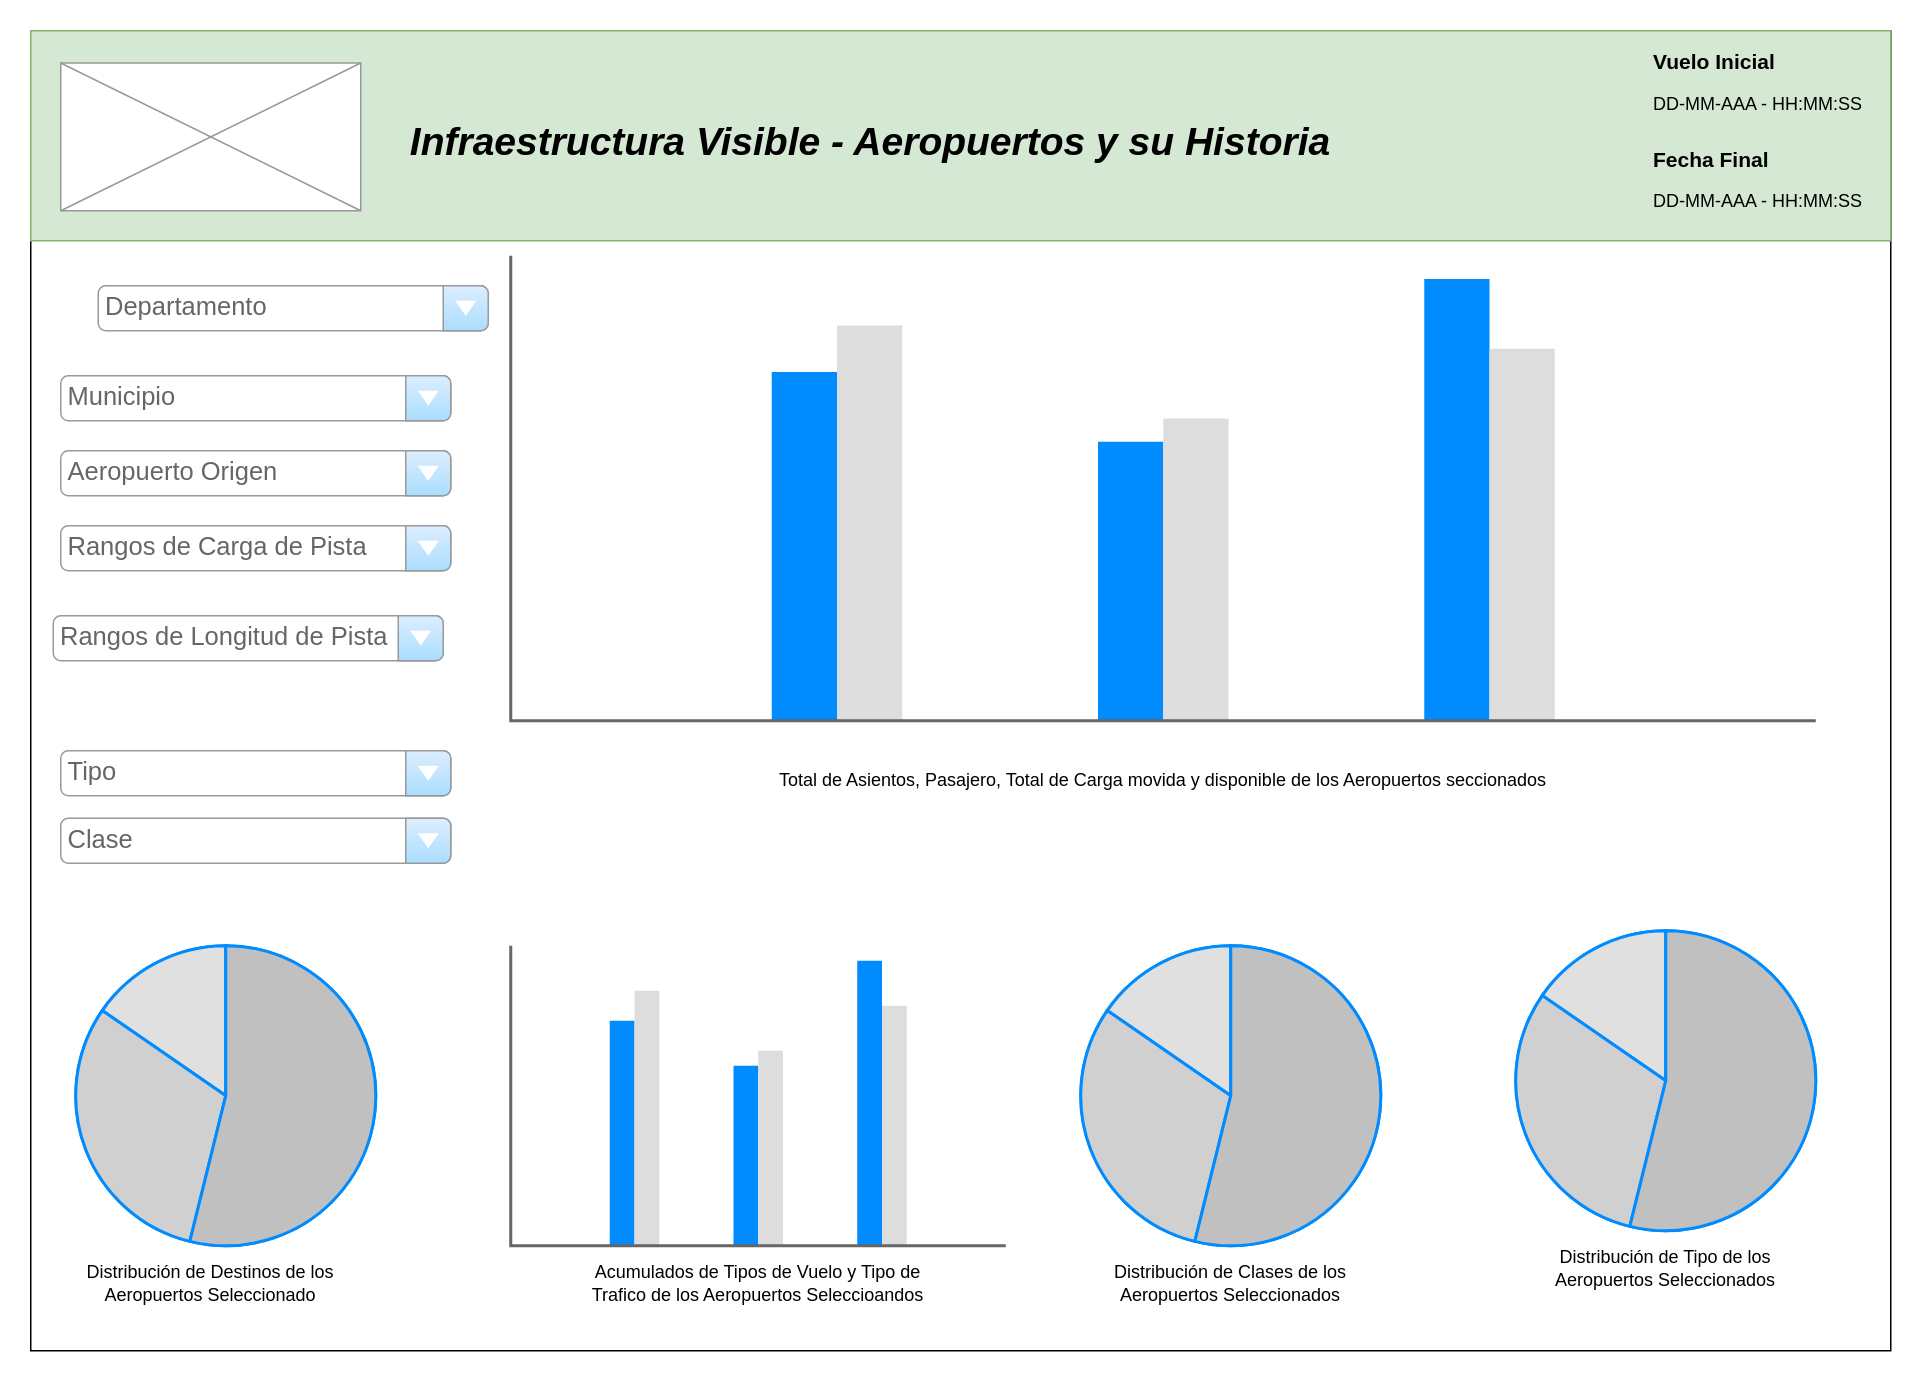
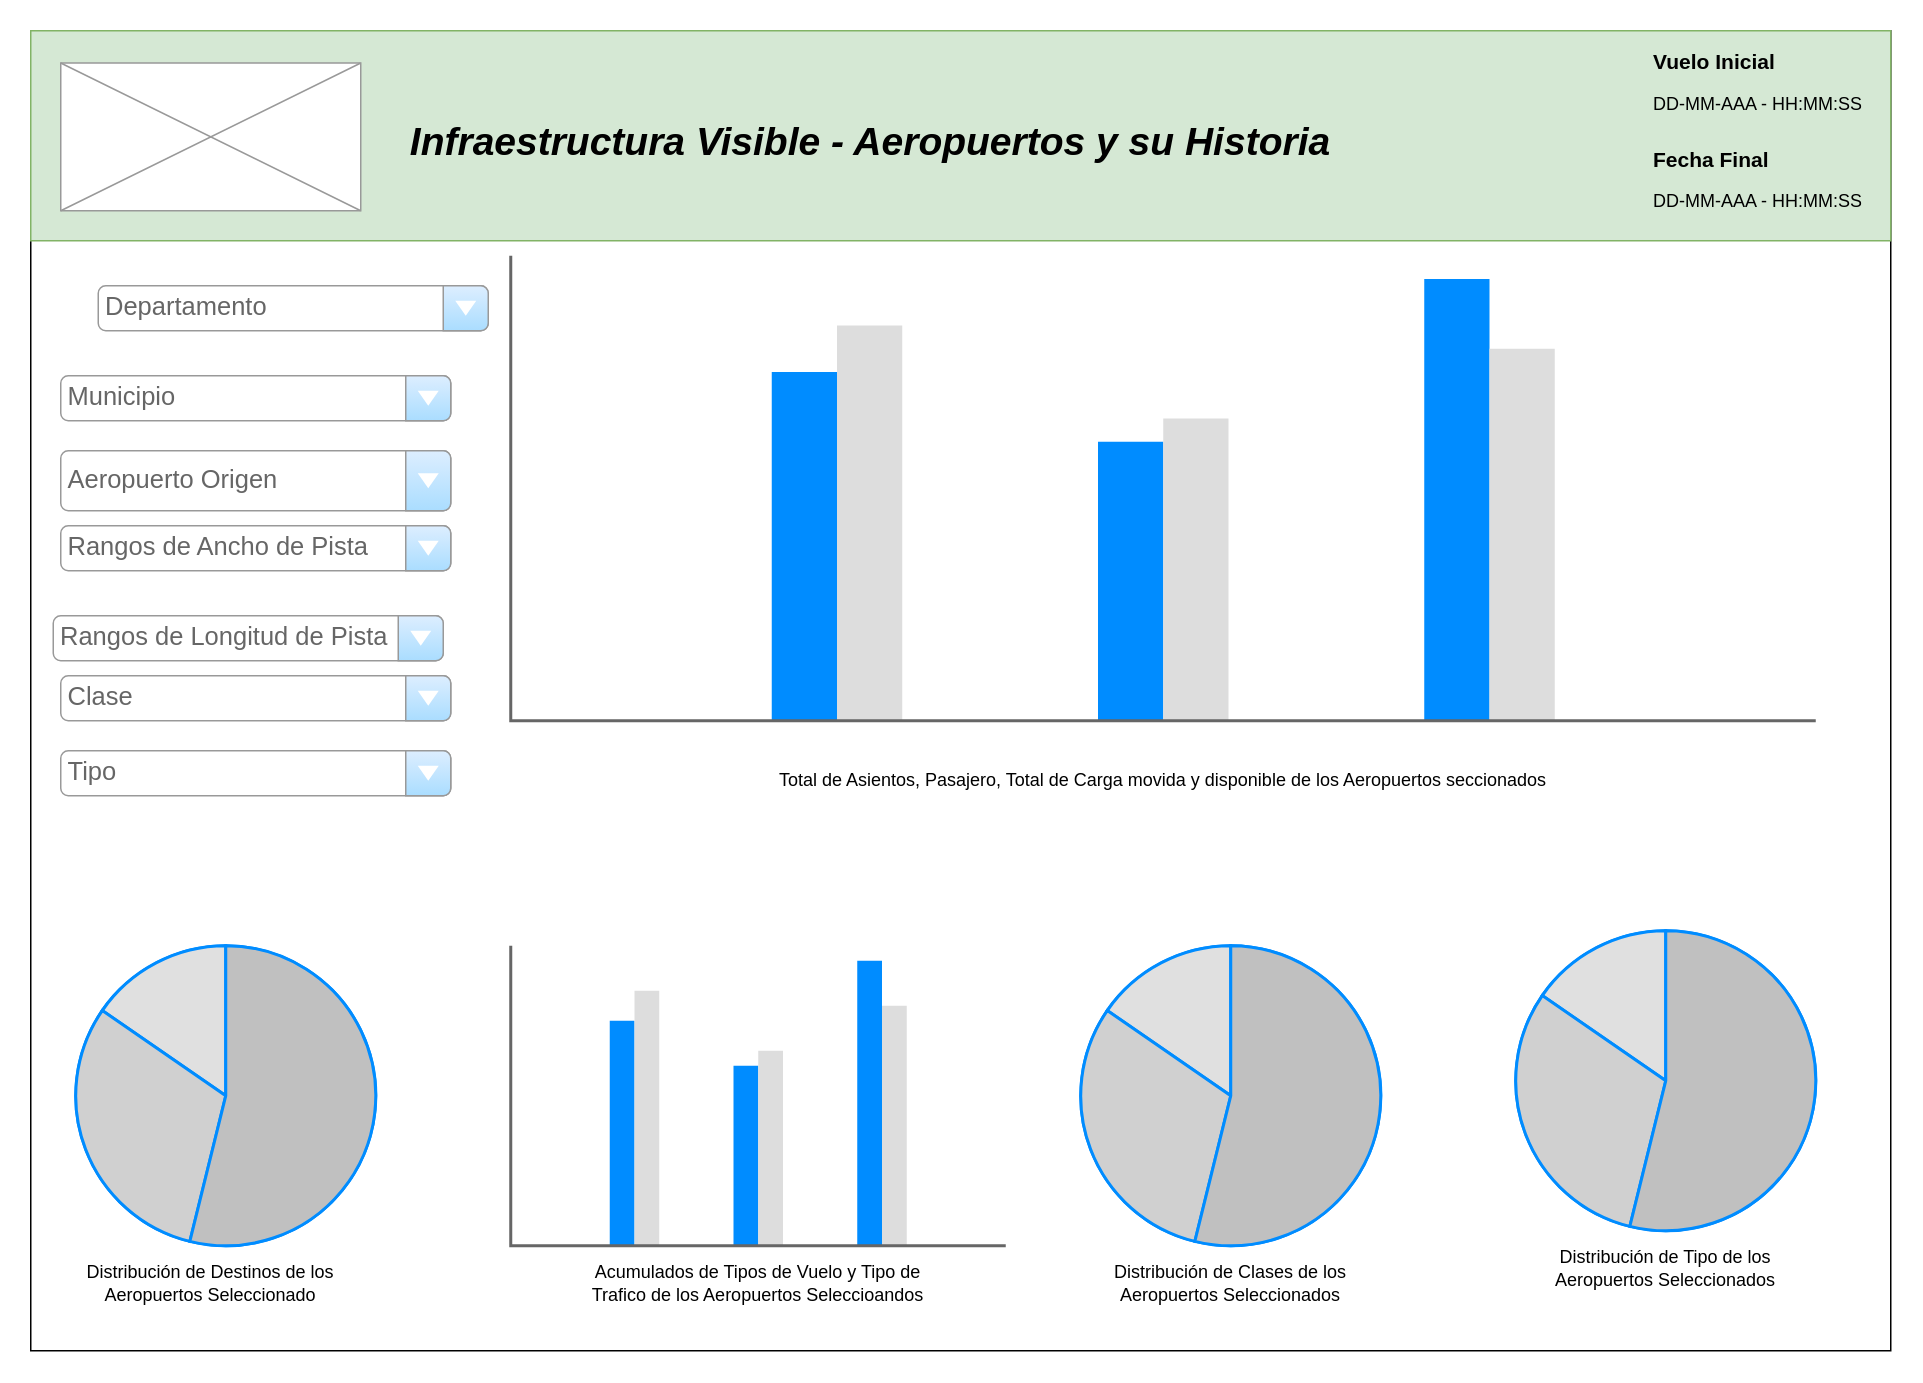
(256, 473) -> (256, 481)
(223, 548) -> (223, 548)
(256, 841) -> (256, 698)
